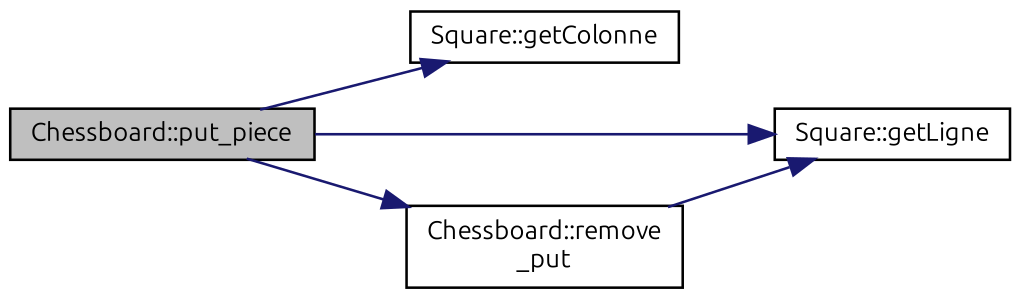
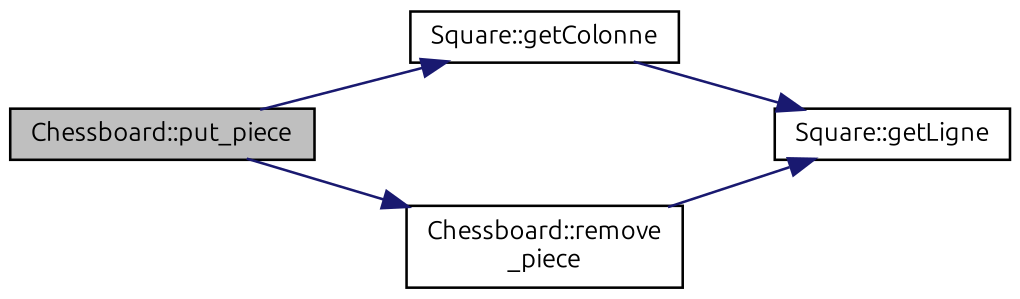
(532, 134) -> (706, 82)
(545, 247) -> (545, 247)
